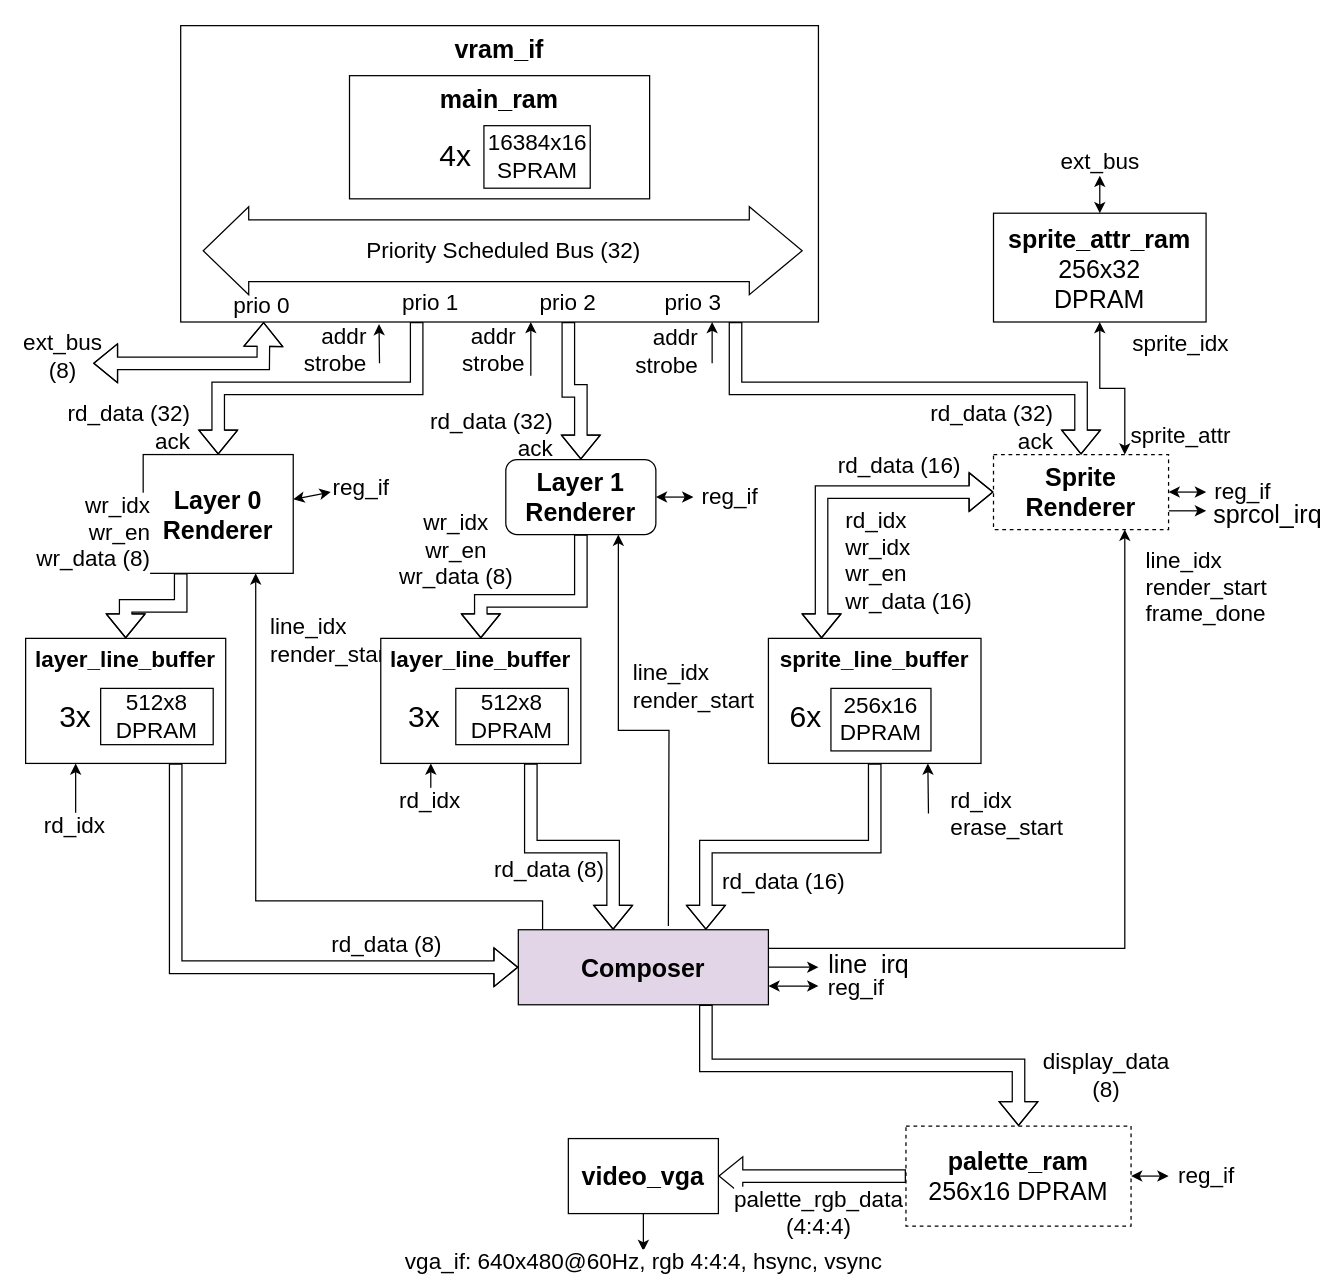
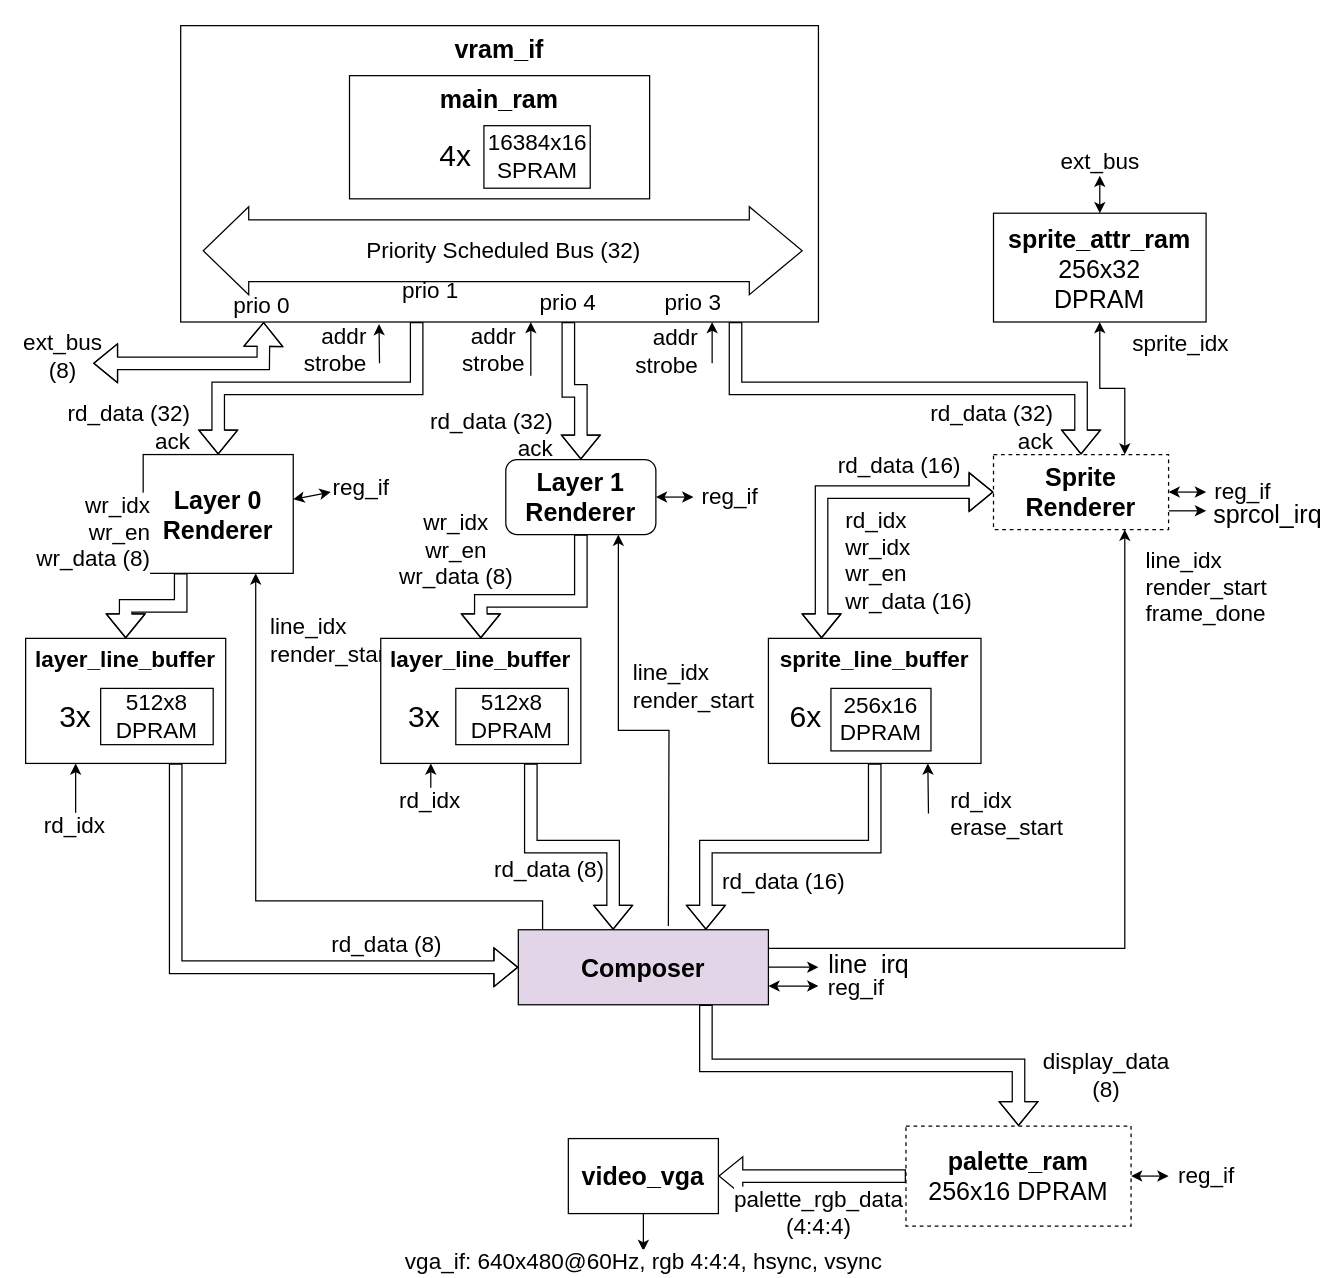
(431, 303) -> (431, 291)
(568, 303) -> (568, 303)
(1181, 436) -> none
